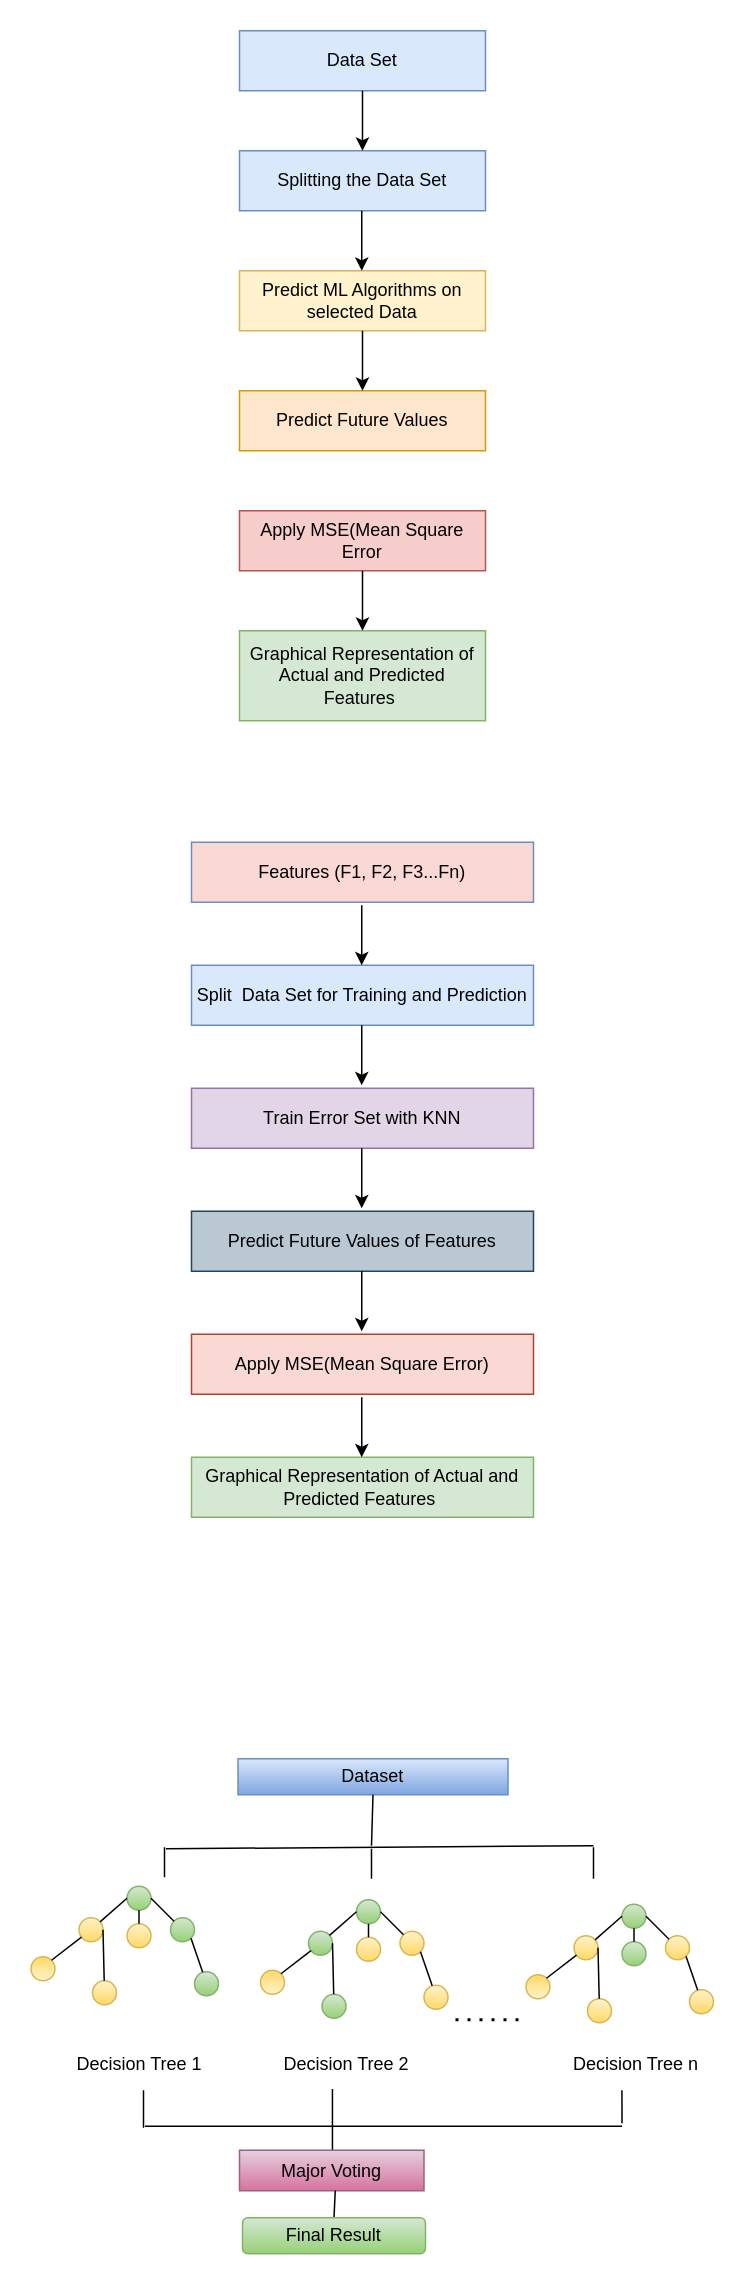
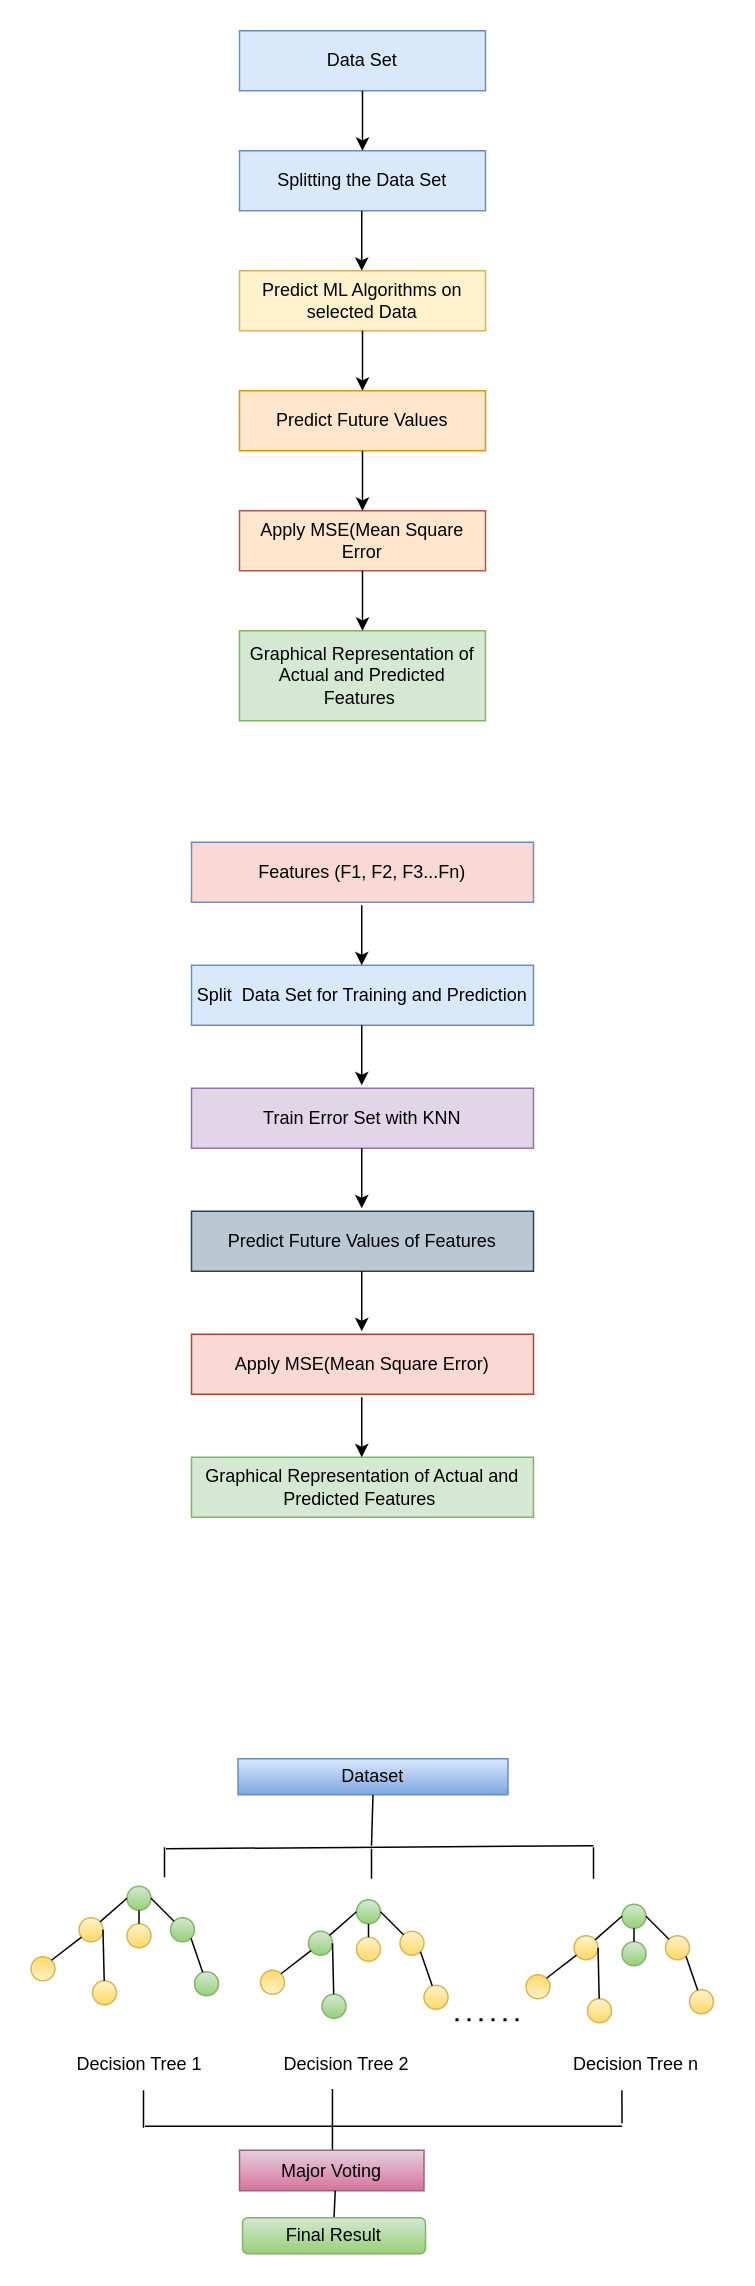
none -> (362, 476)
(362, 541) -> (362, 541)
